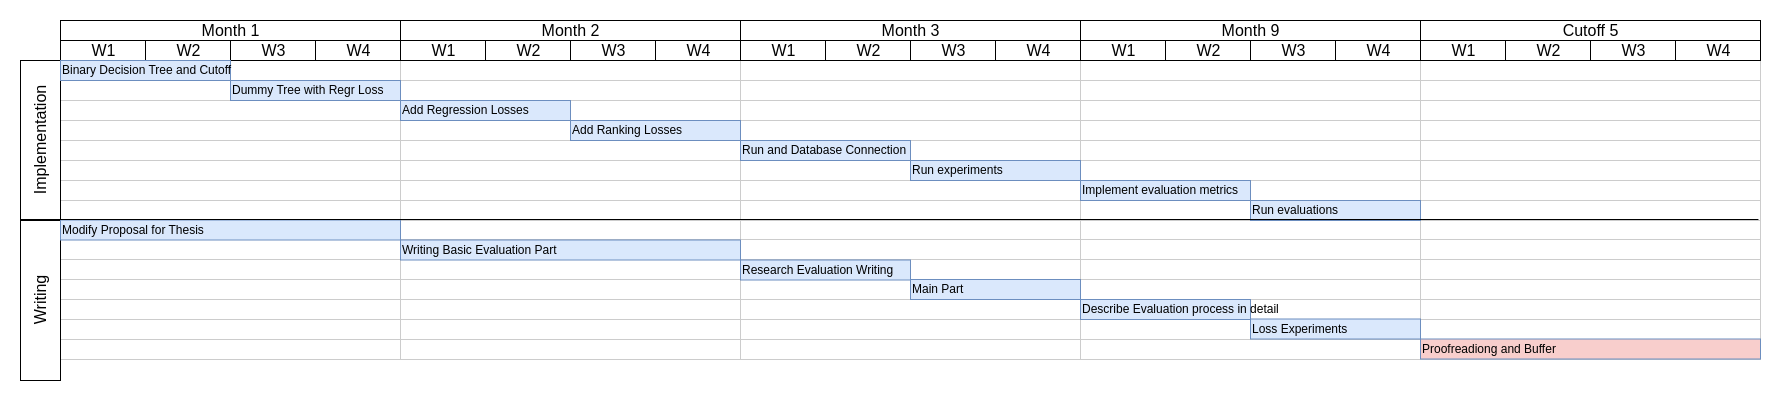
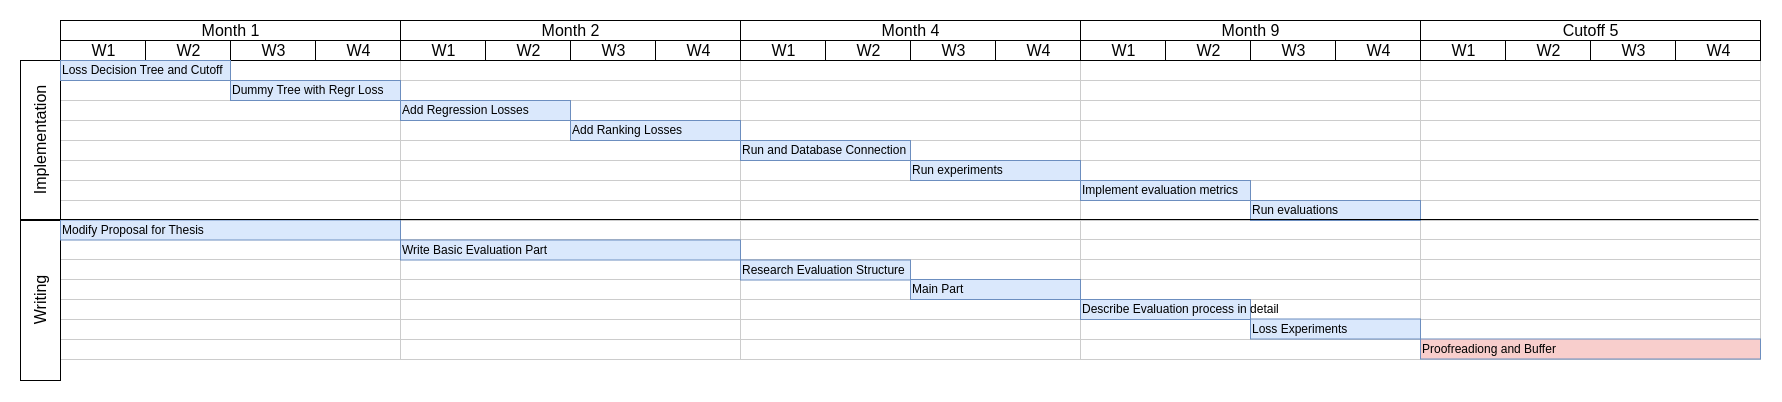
(911, 31) -> (911, 31)
(156, 71) -> (151, 71)
(487, 251) -> (482, 251)
(824, 271) -> (834, 271)
